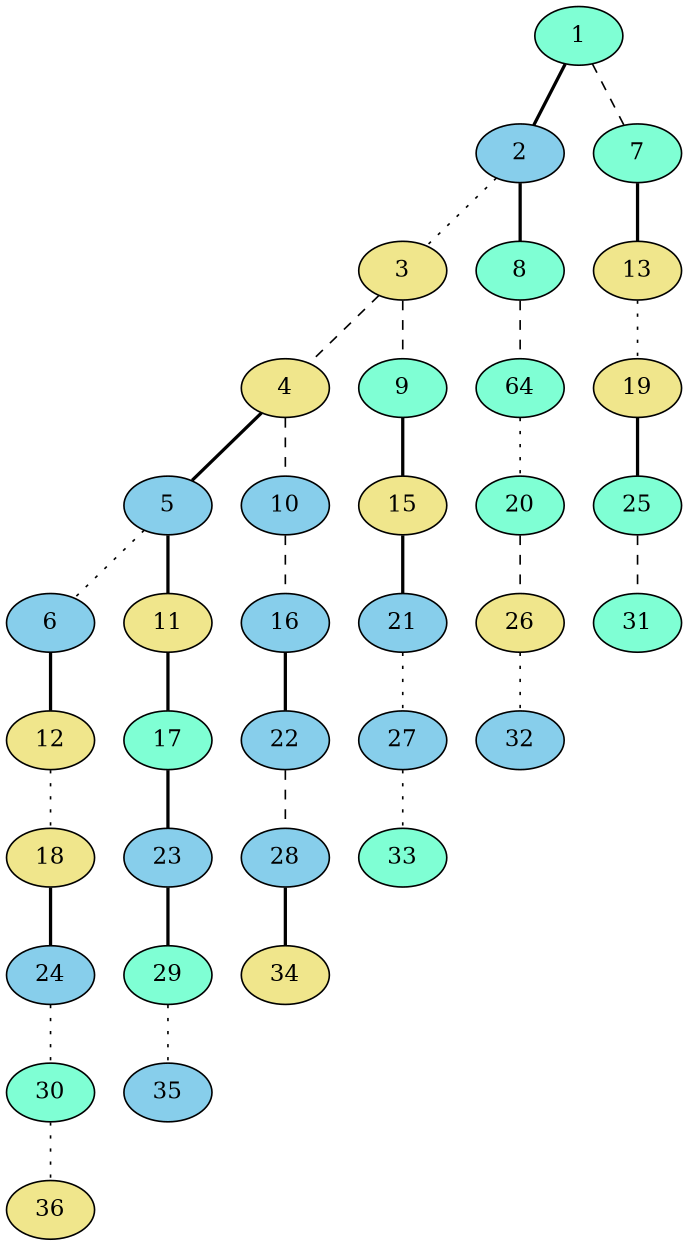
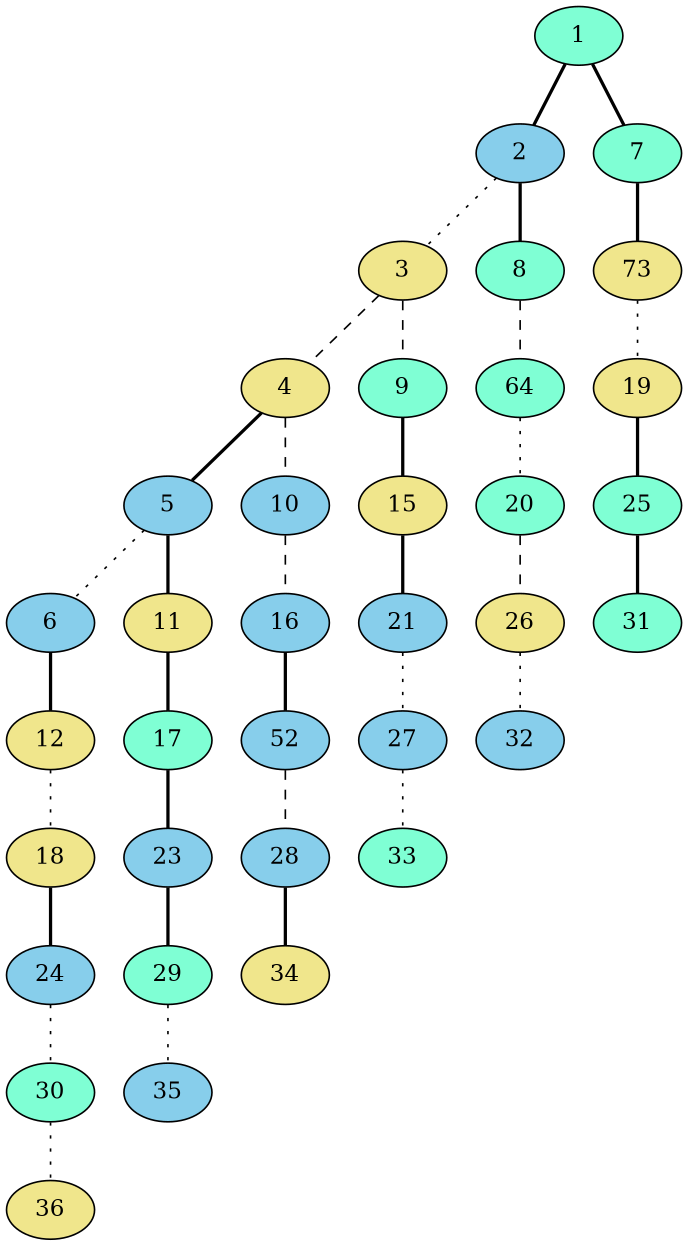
(608, 95) -> (608, 95)
(638, 271) -> (638, 271)
(638, 564) -> (638, 564)
(285, 740) -> (285, 740)
